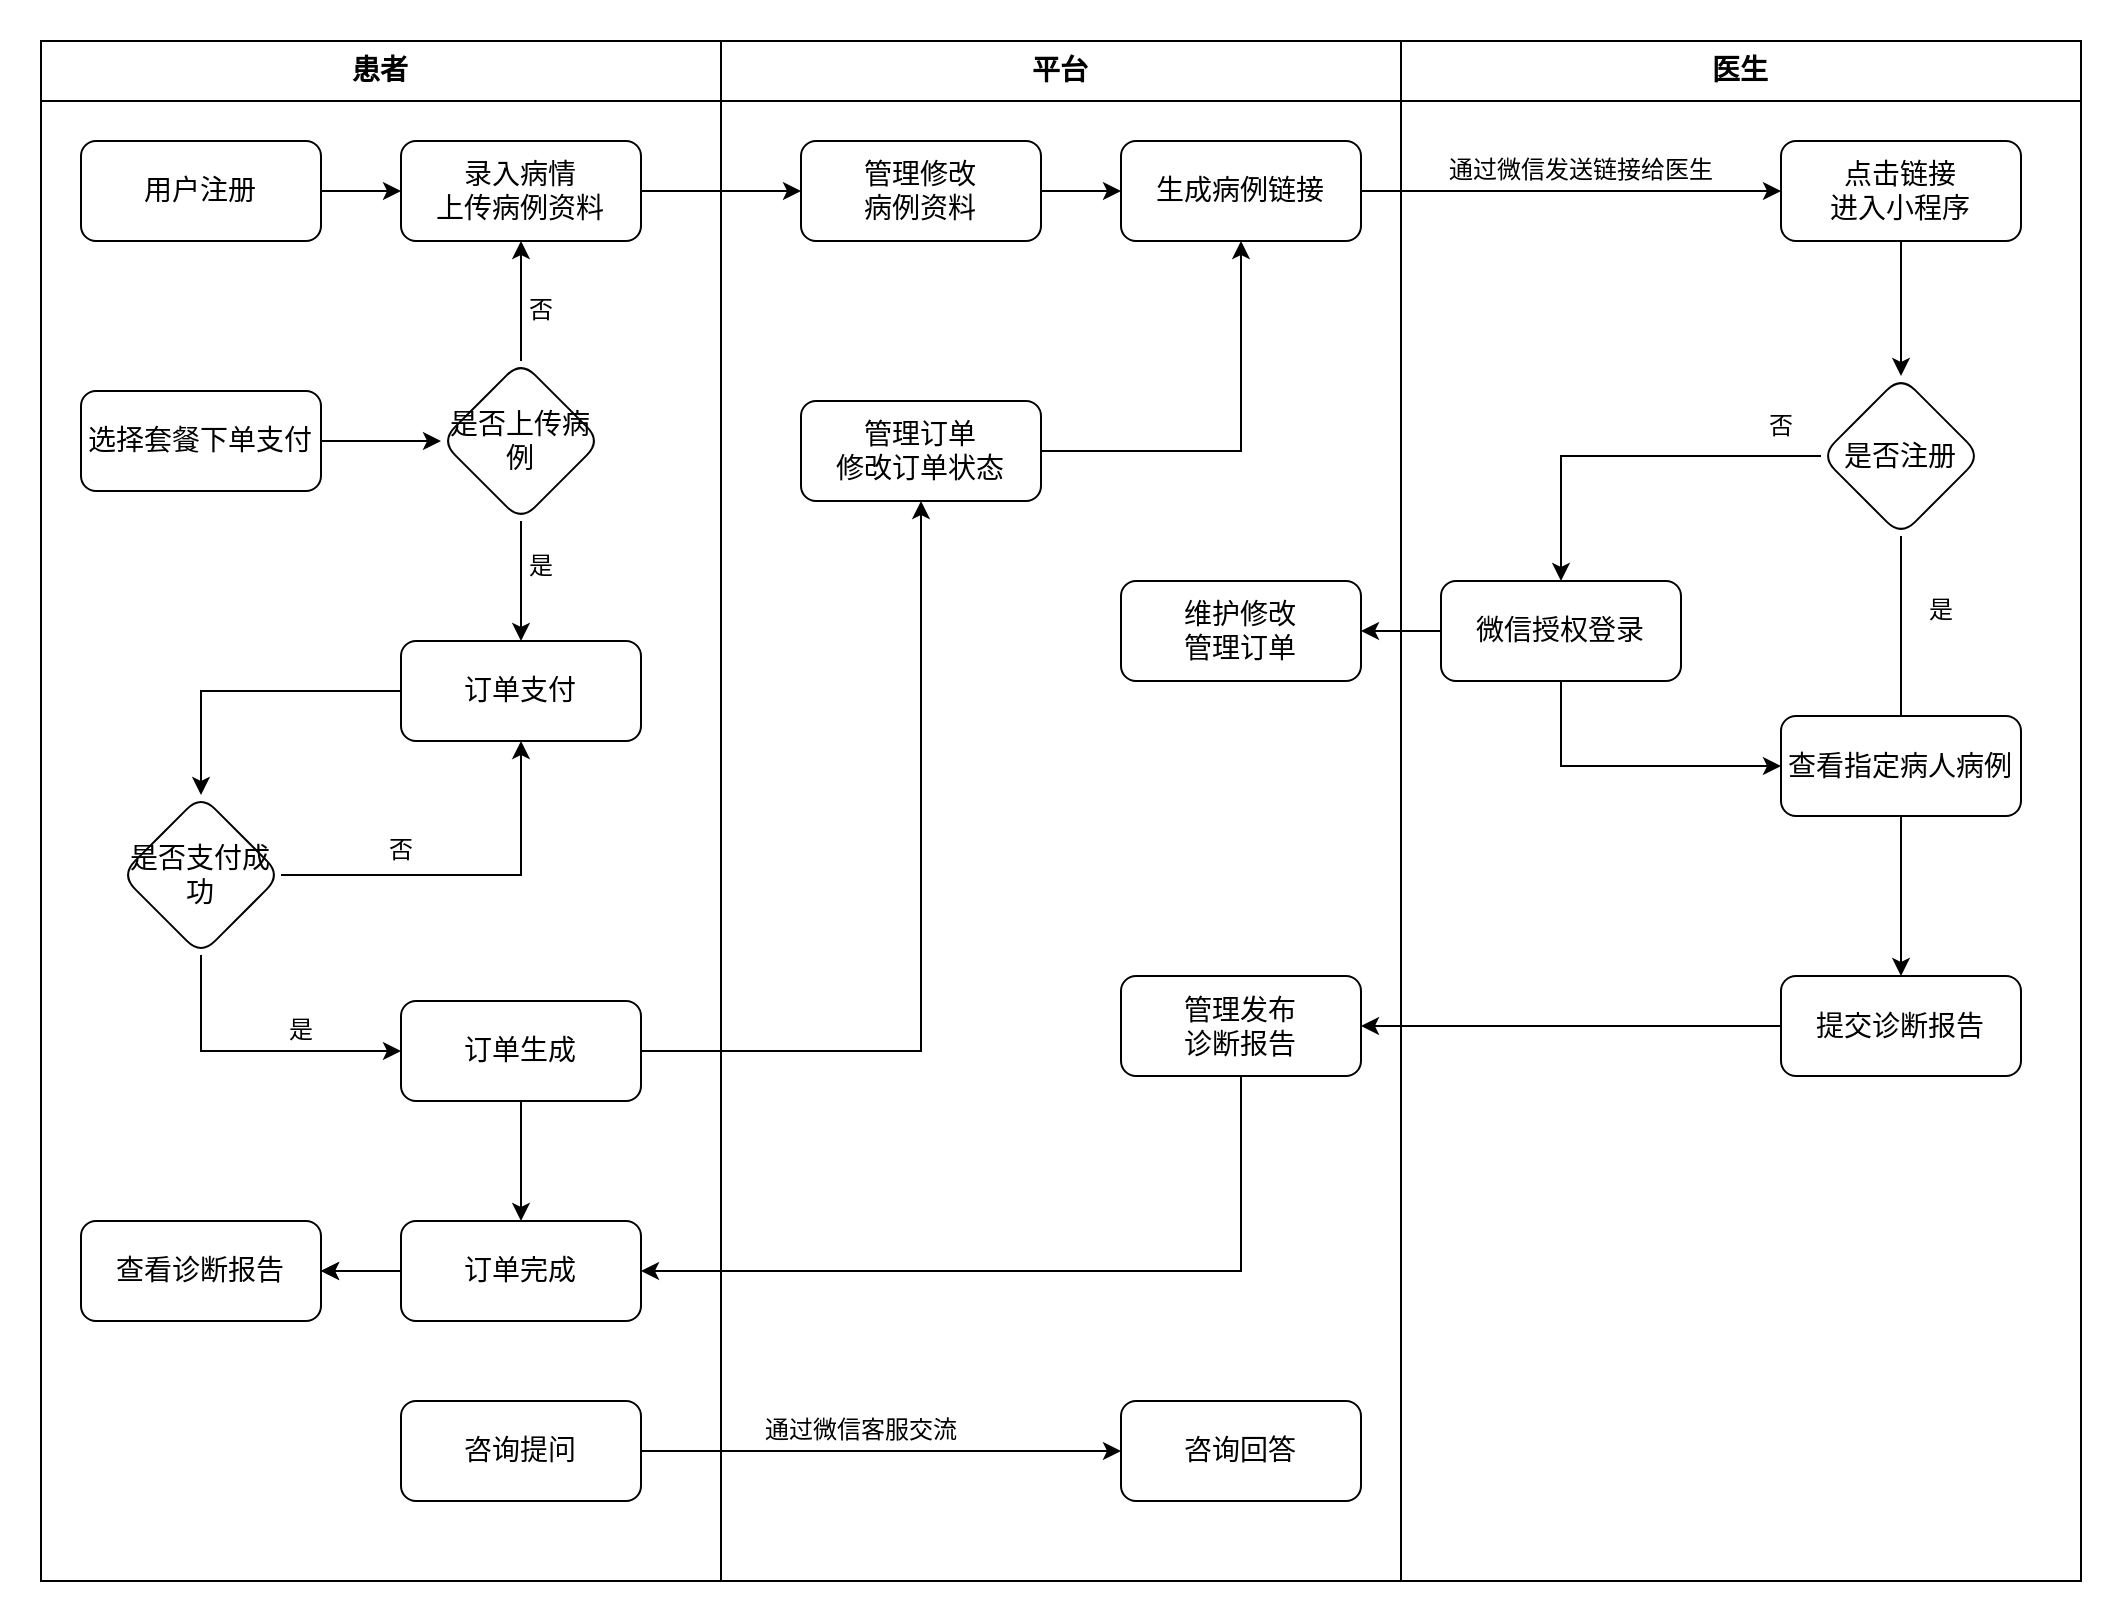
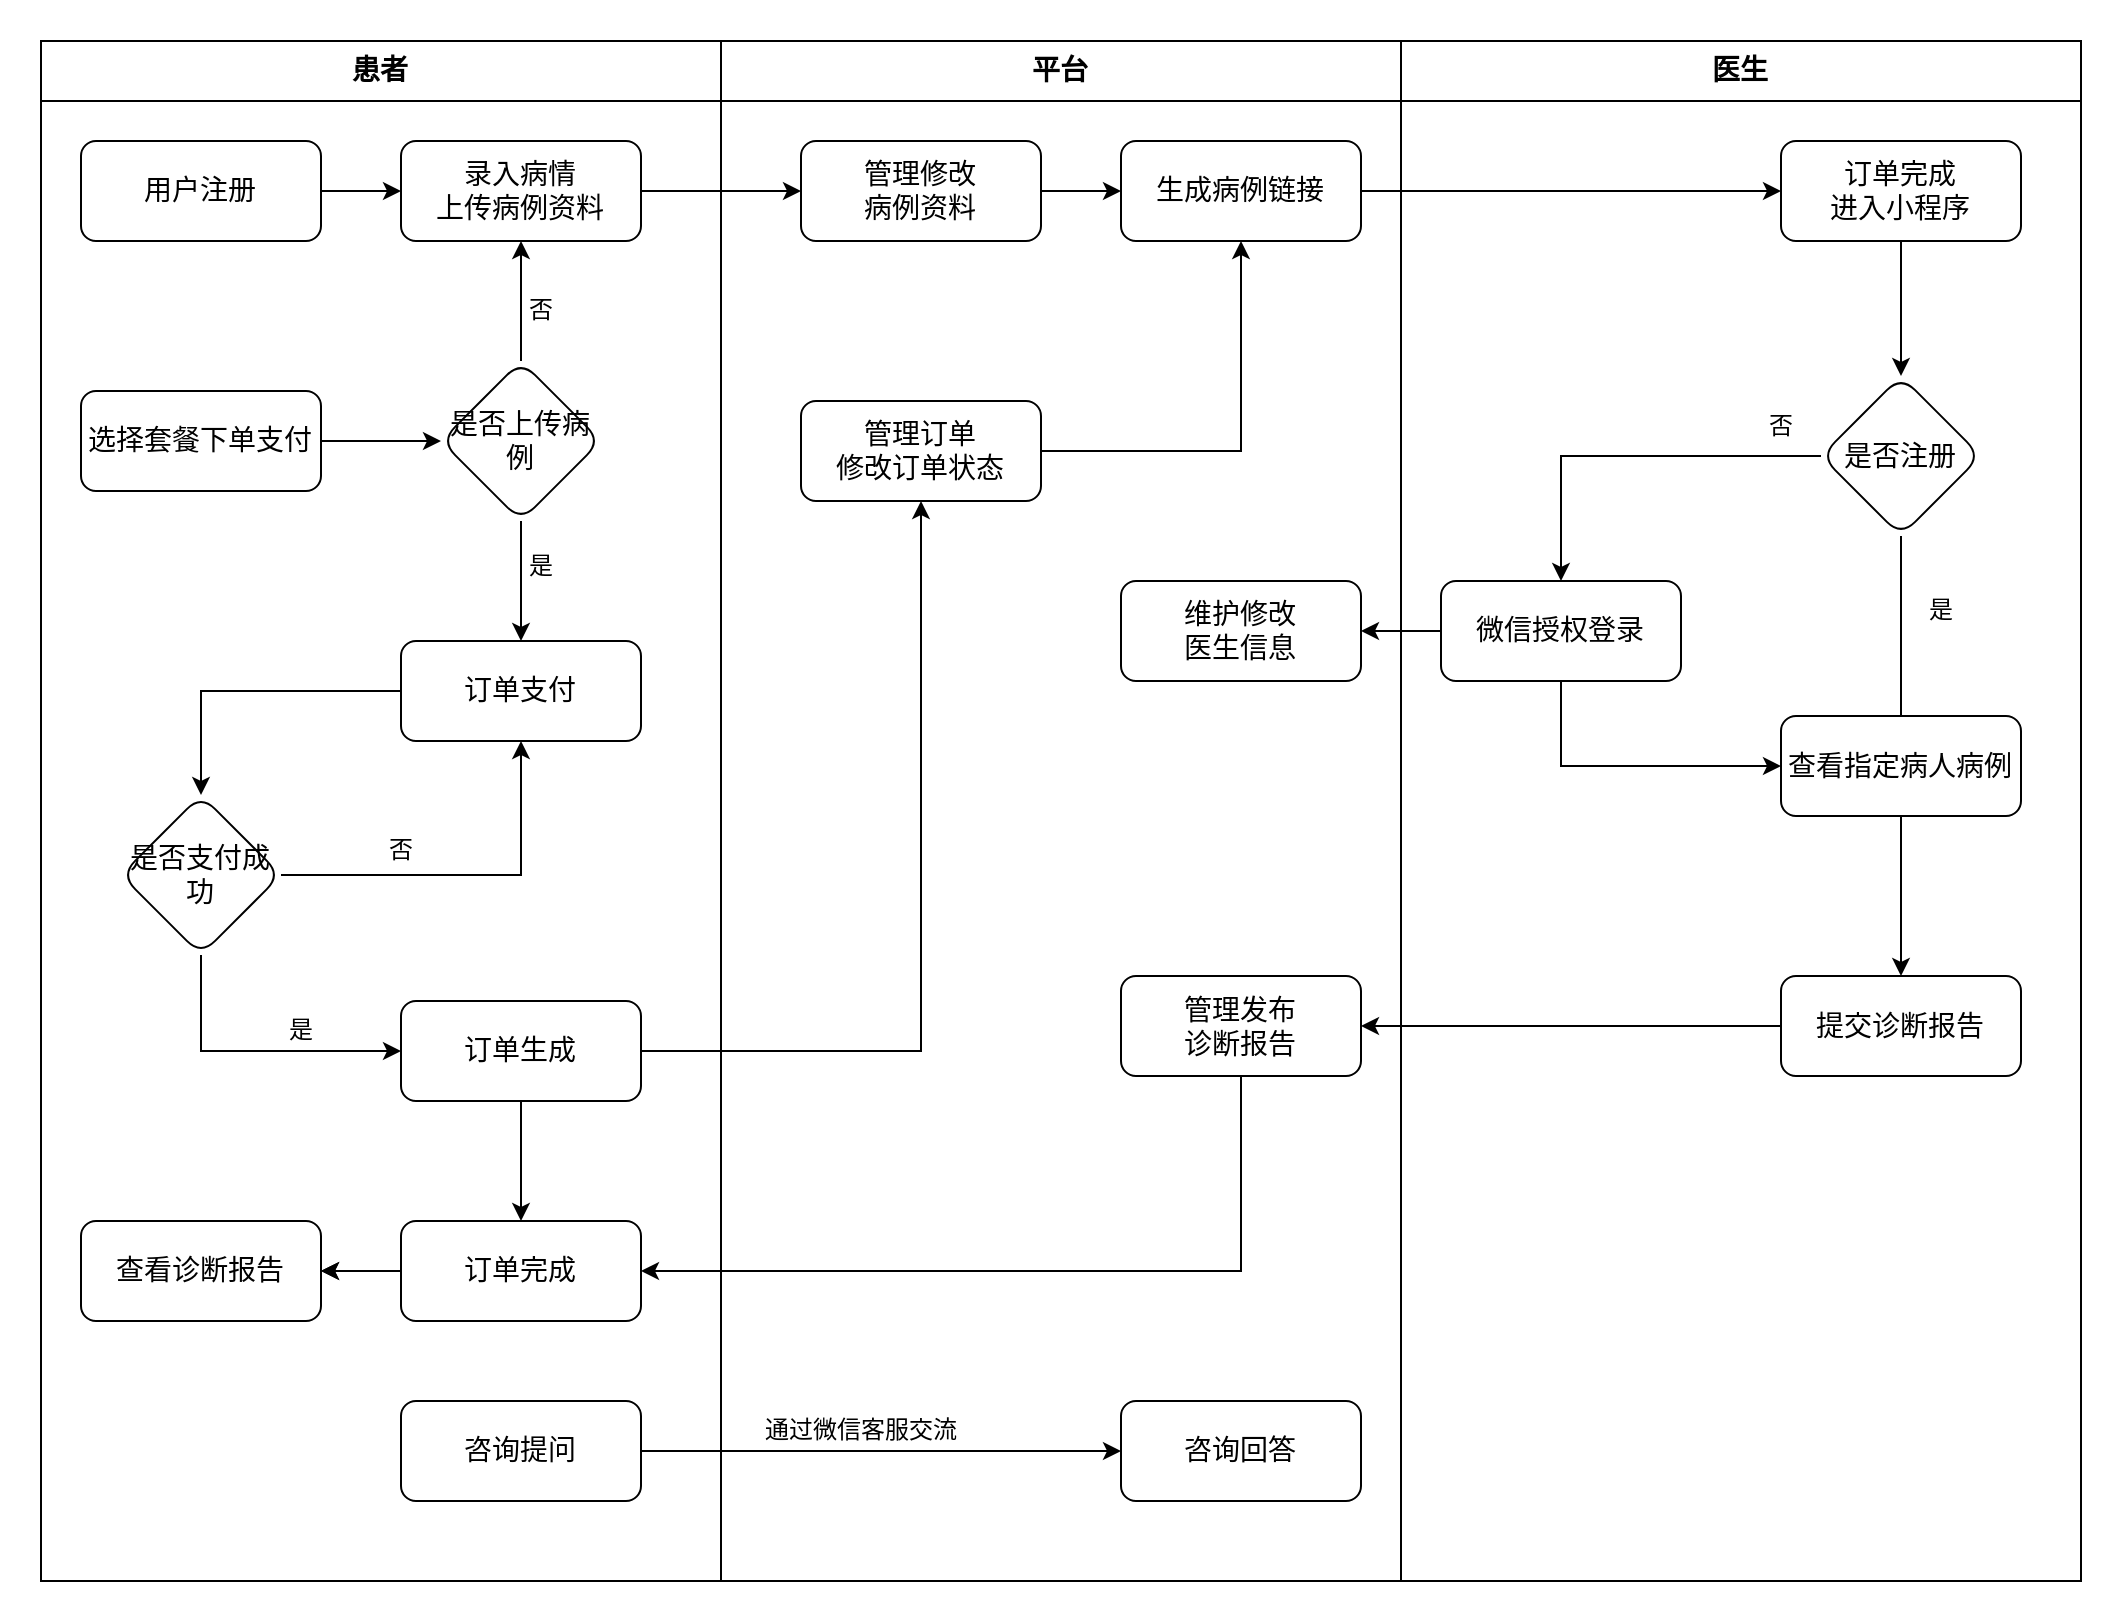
(1581, 171) -> none
(1901, 191) -> (1901, 191)
(1241, 631) -> (1241, 631)
